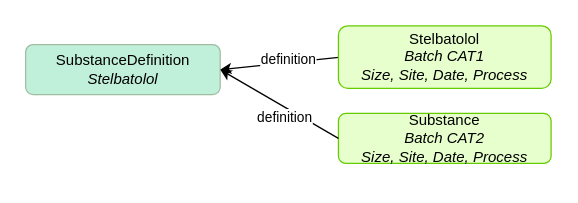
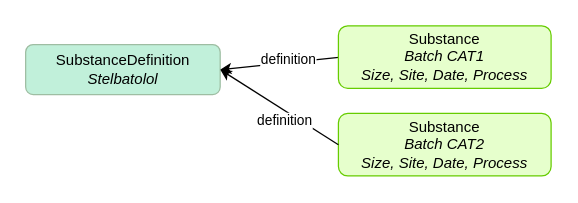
(444, 57) -> (444, 57)
(444, 138) -> (444, 144)
